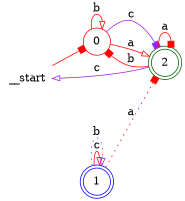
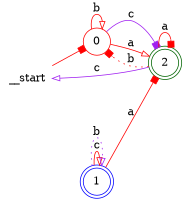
(129, 66) -> (129, 66)
(129, 126) -> (129, 126)
